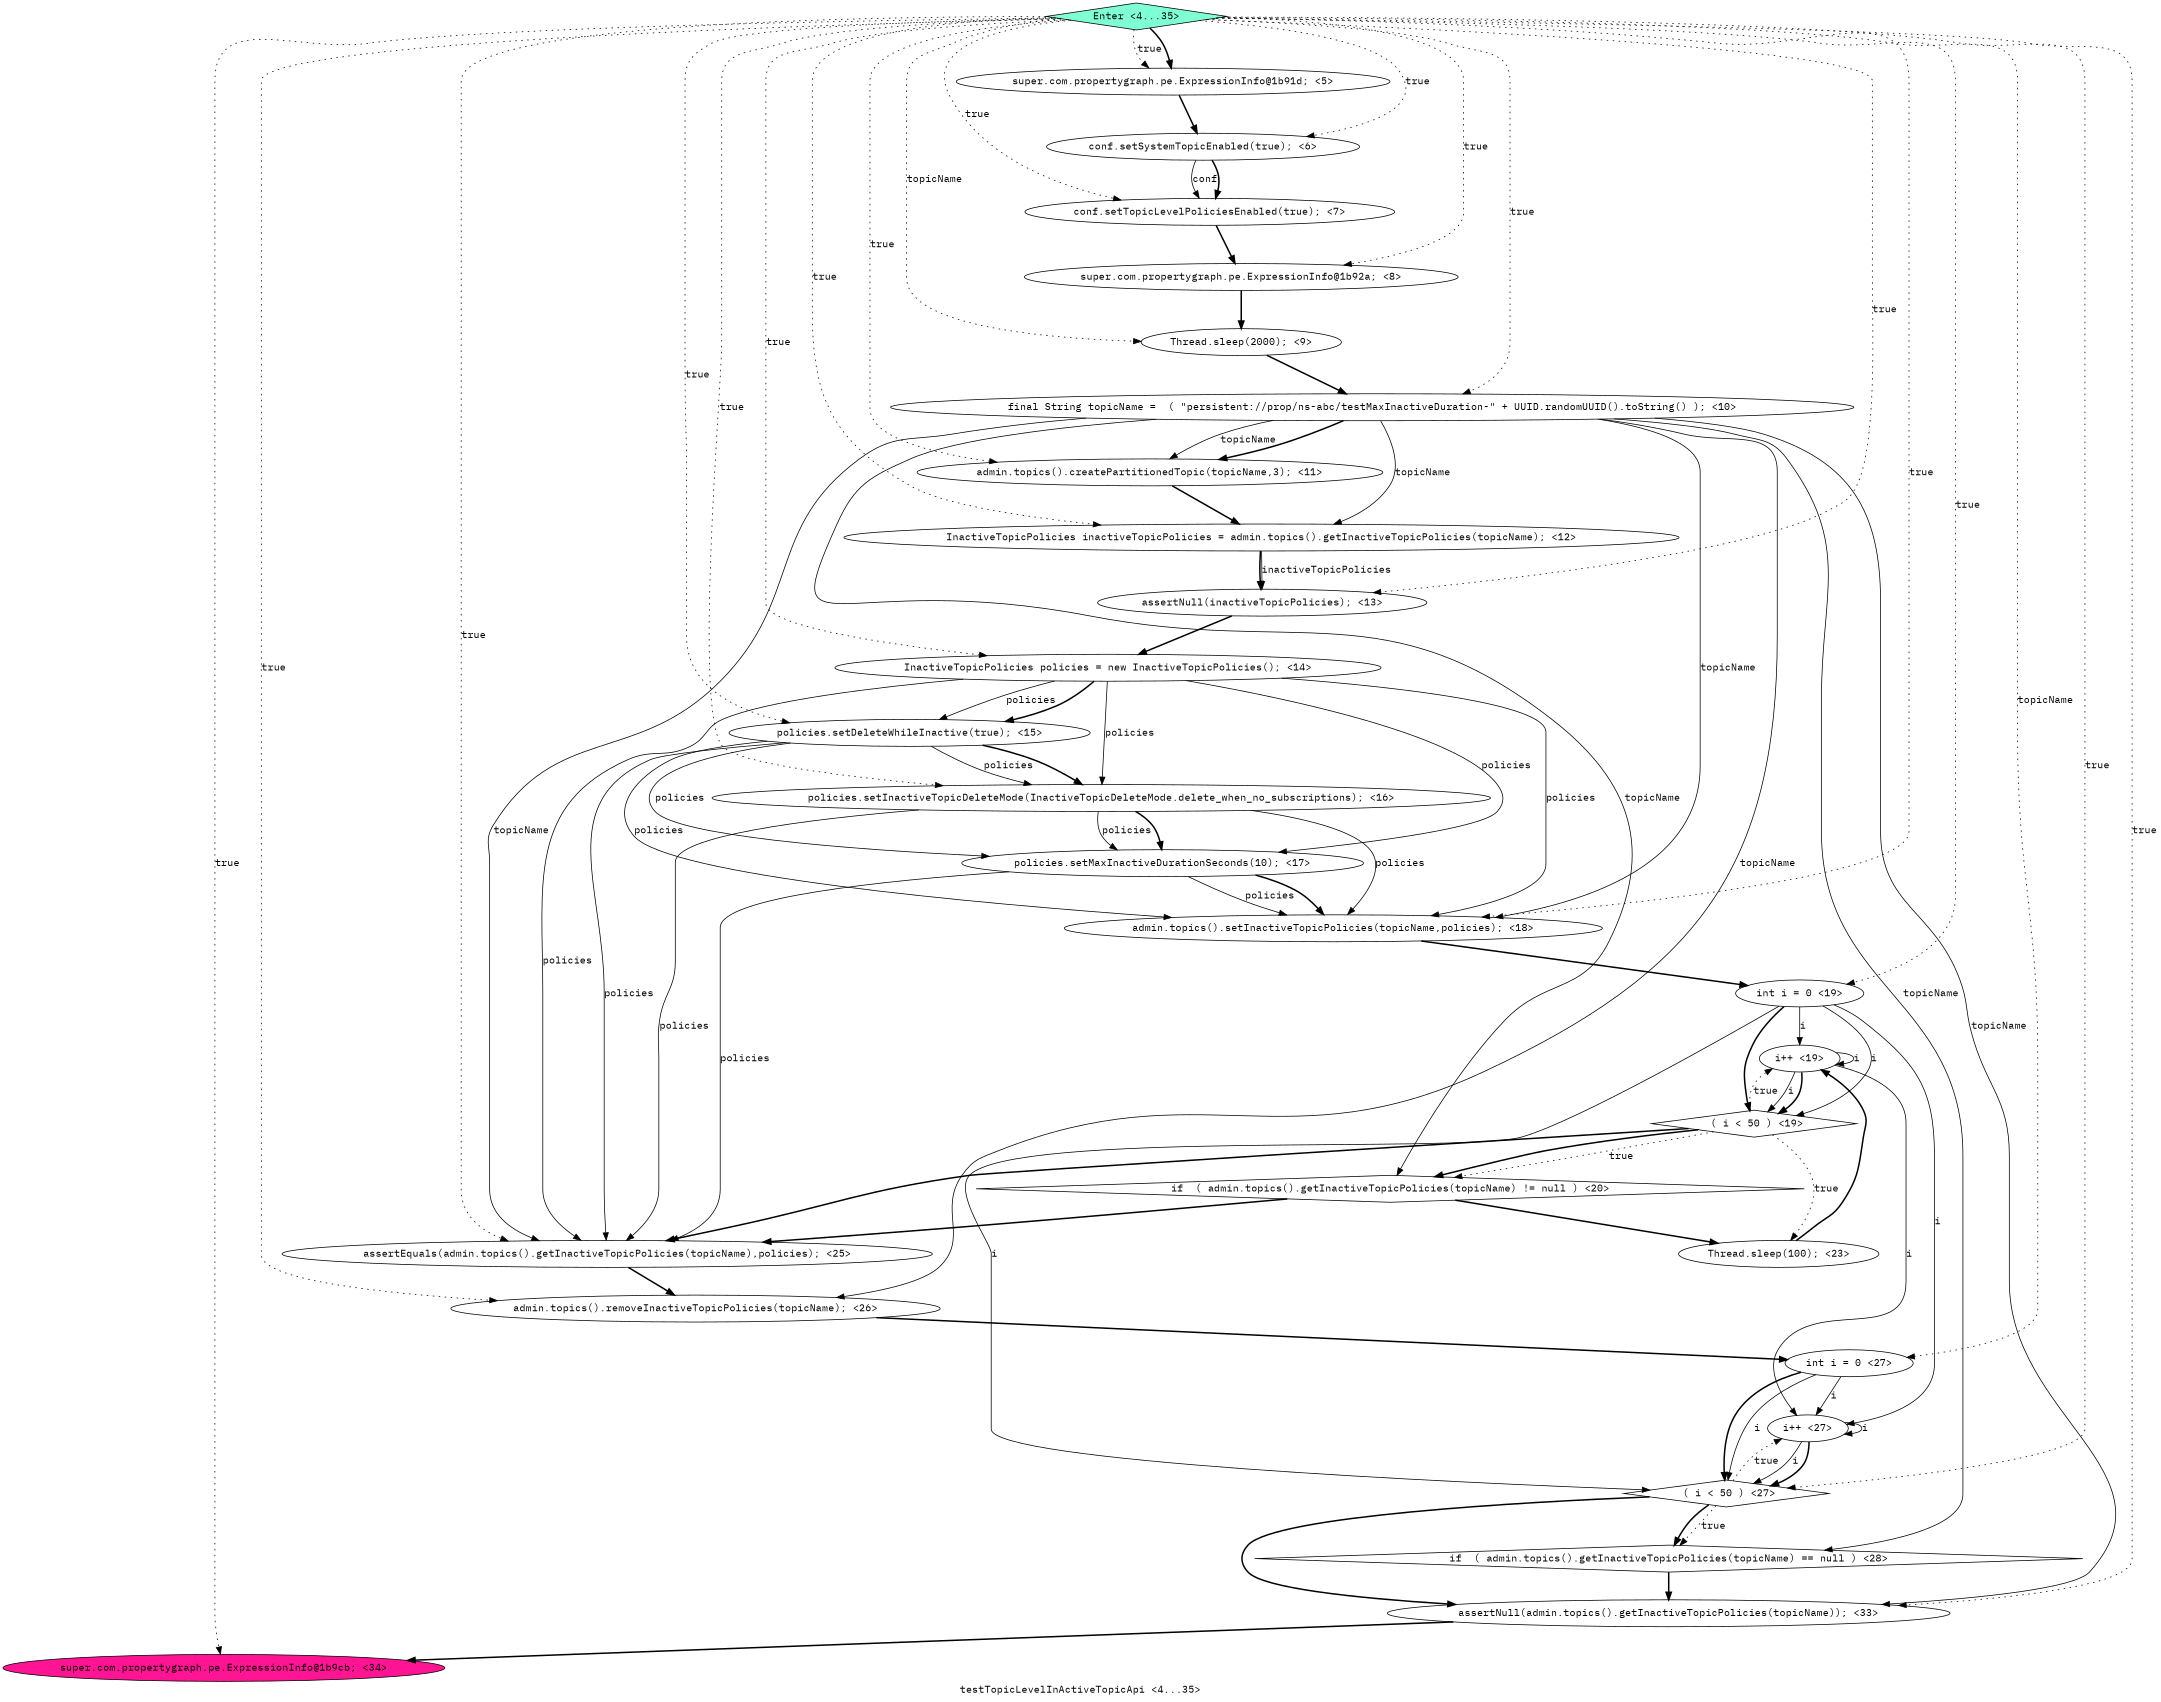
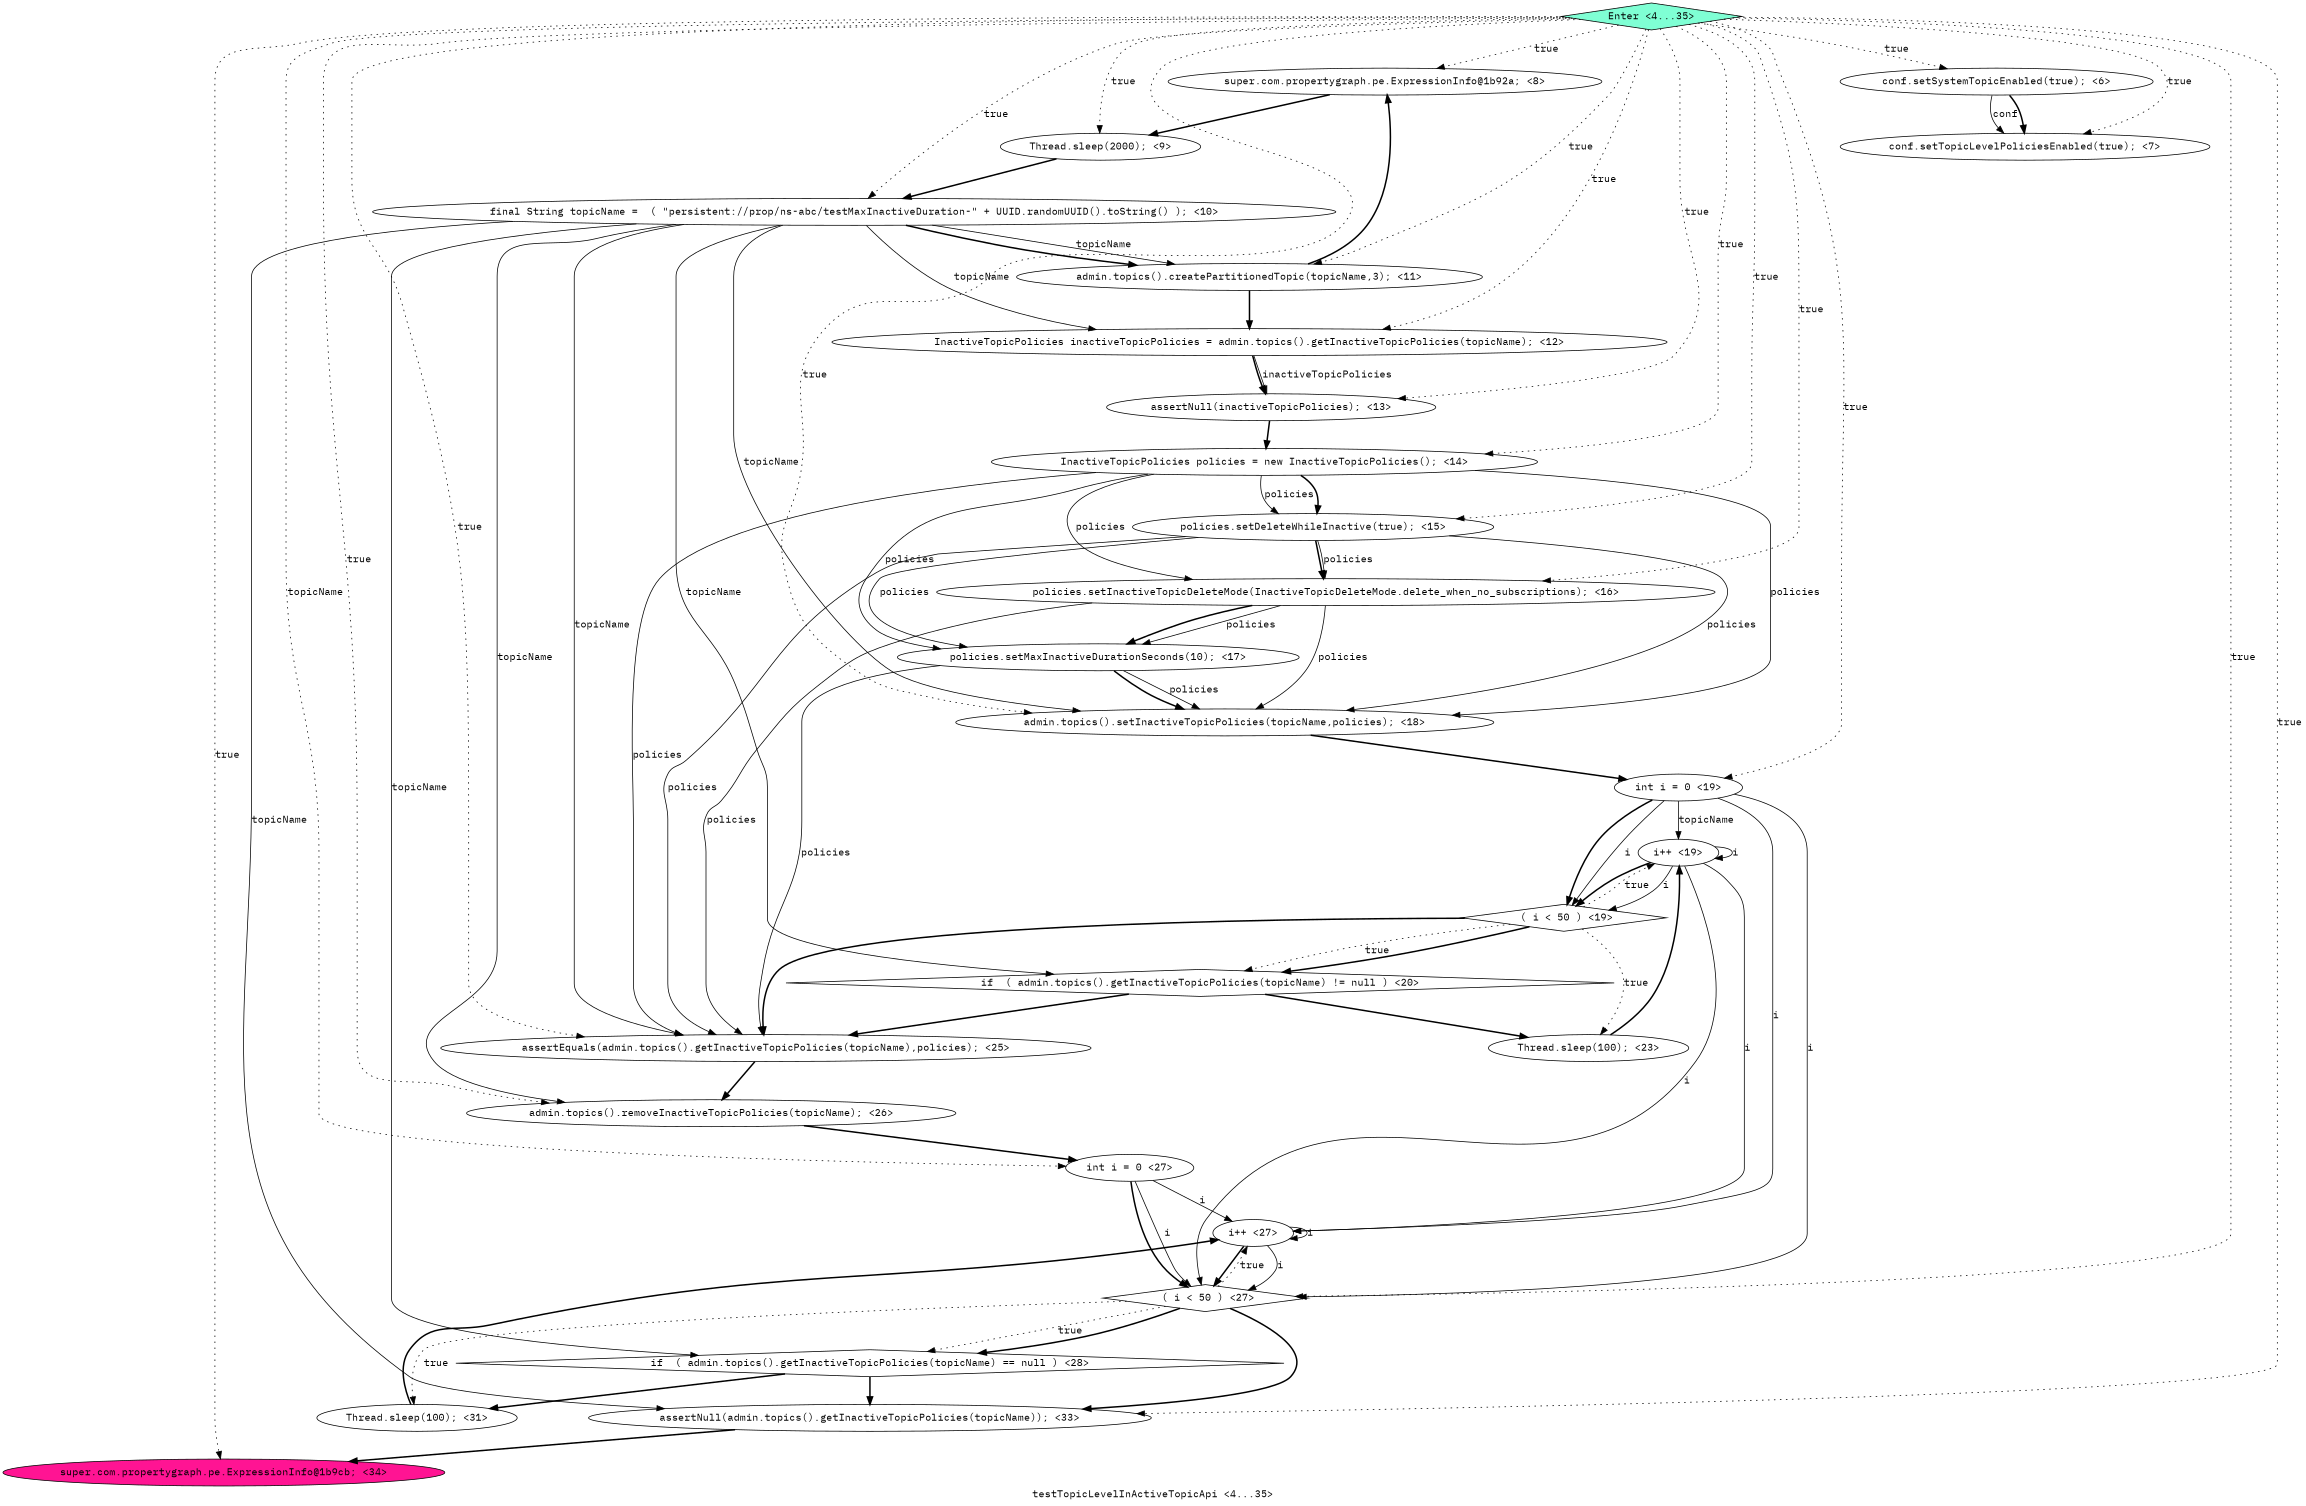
(1173, 82) -> none
(935, 179) -> (1124, 82)
(1224, 241) -> (1380, 201)
(1803, 1026) -> (1707, 820)
none -> (1523, 1144)
none -> (417, 1418)
